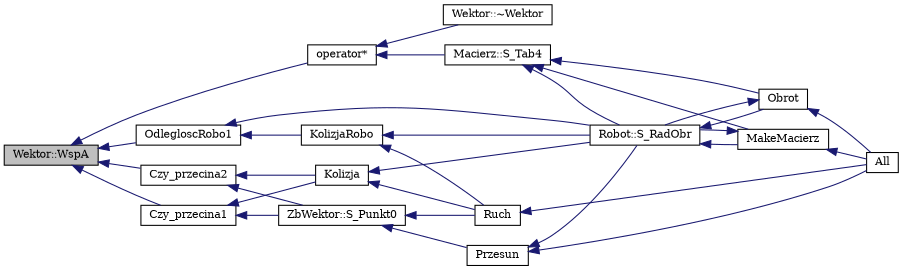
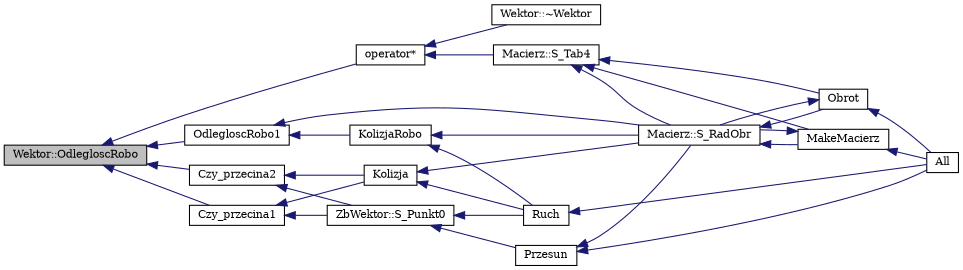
(645, 135) -> (699, 135)
(51, 155) -> (75, 155)
